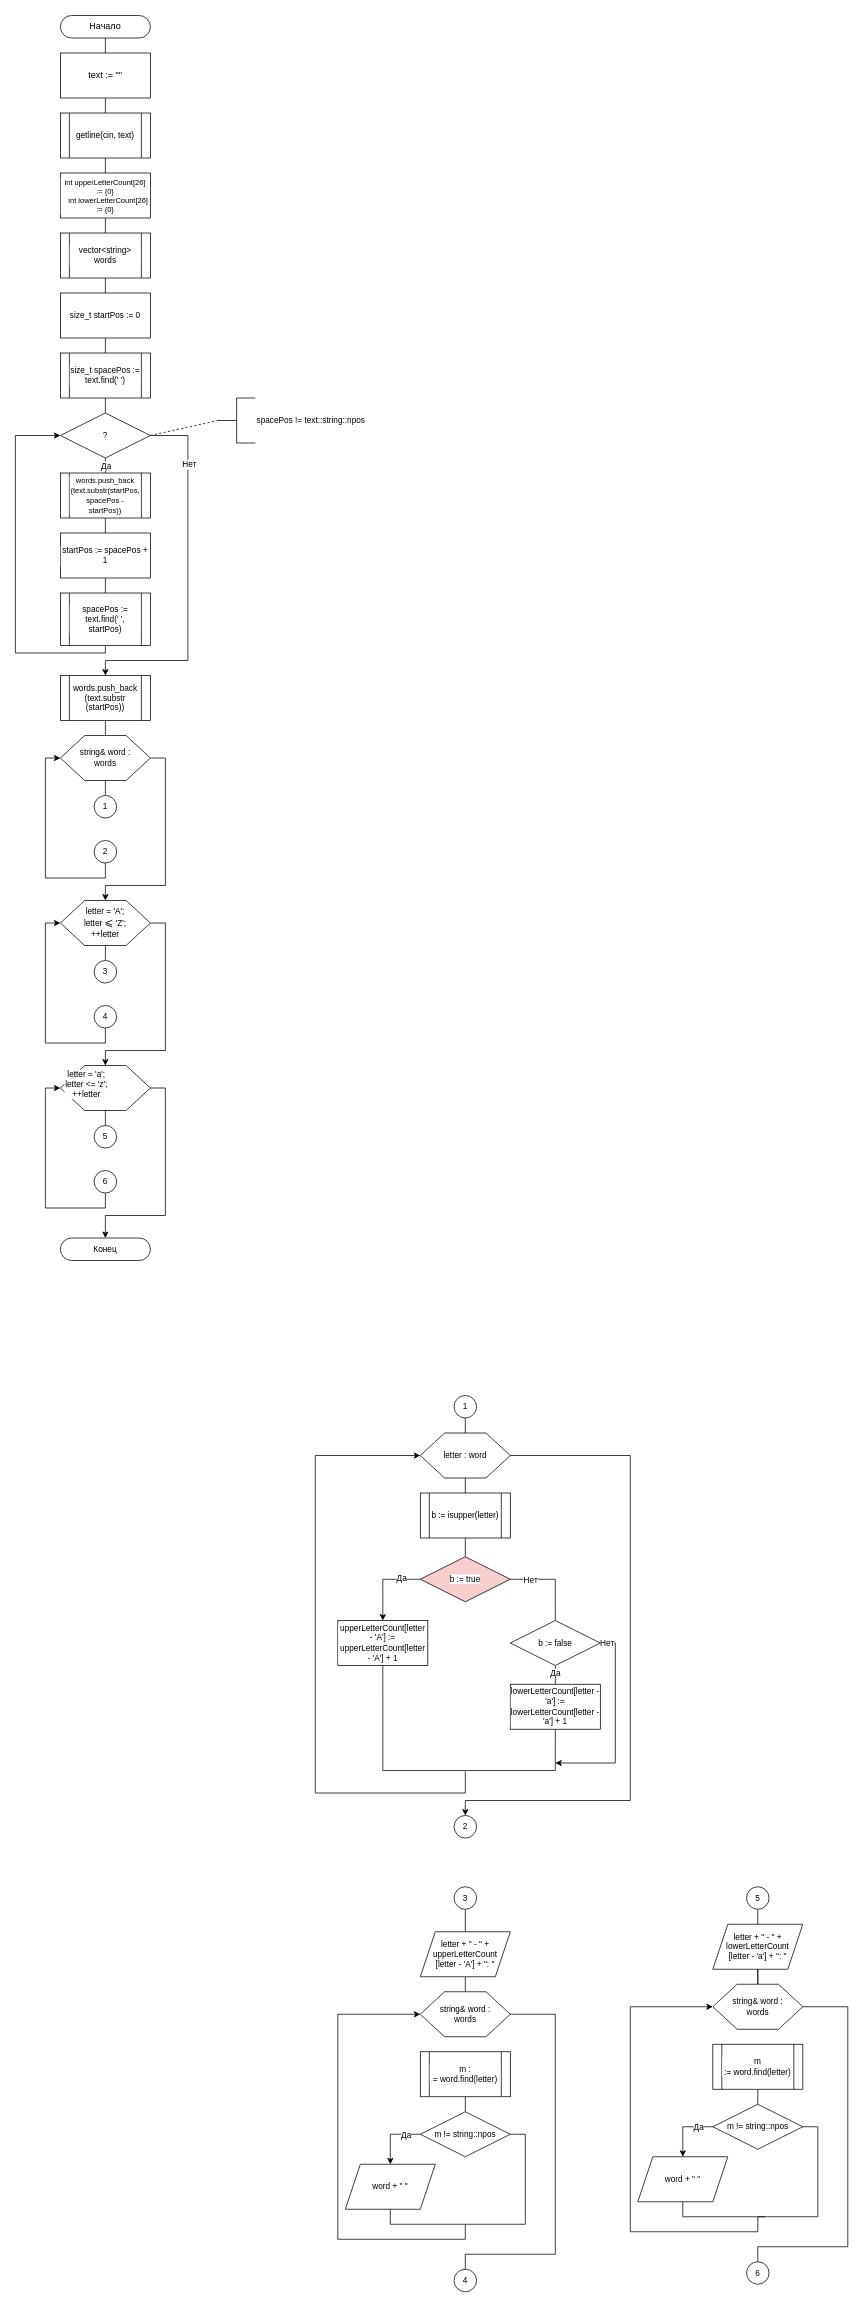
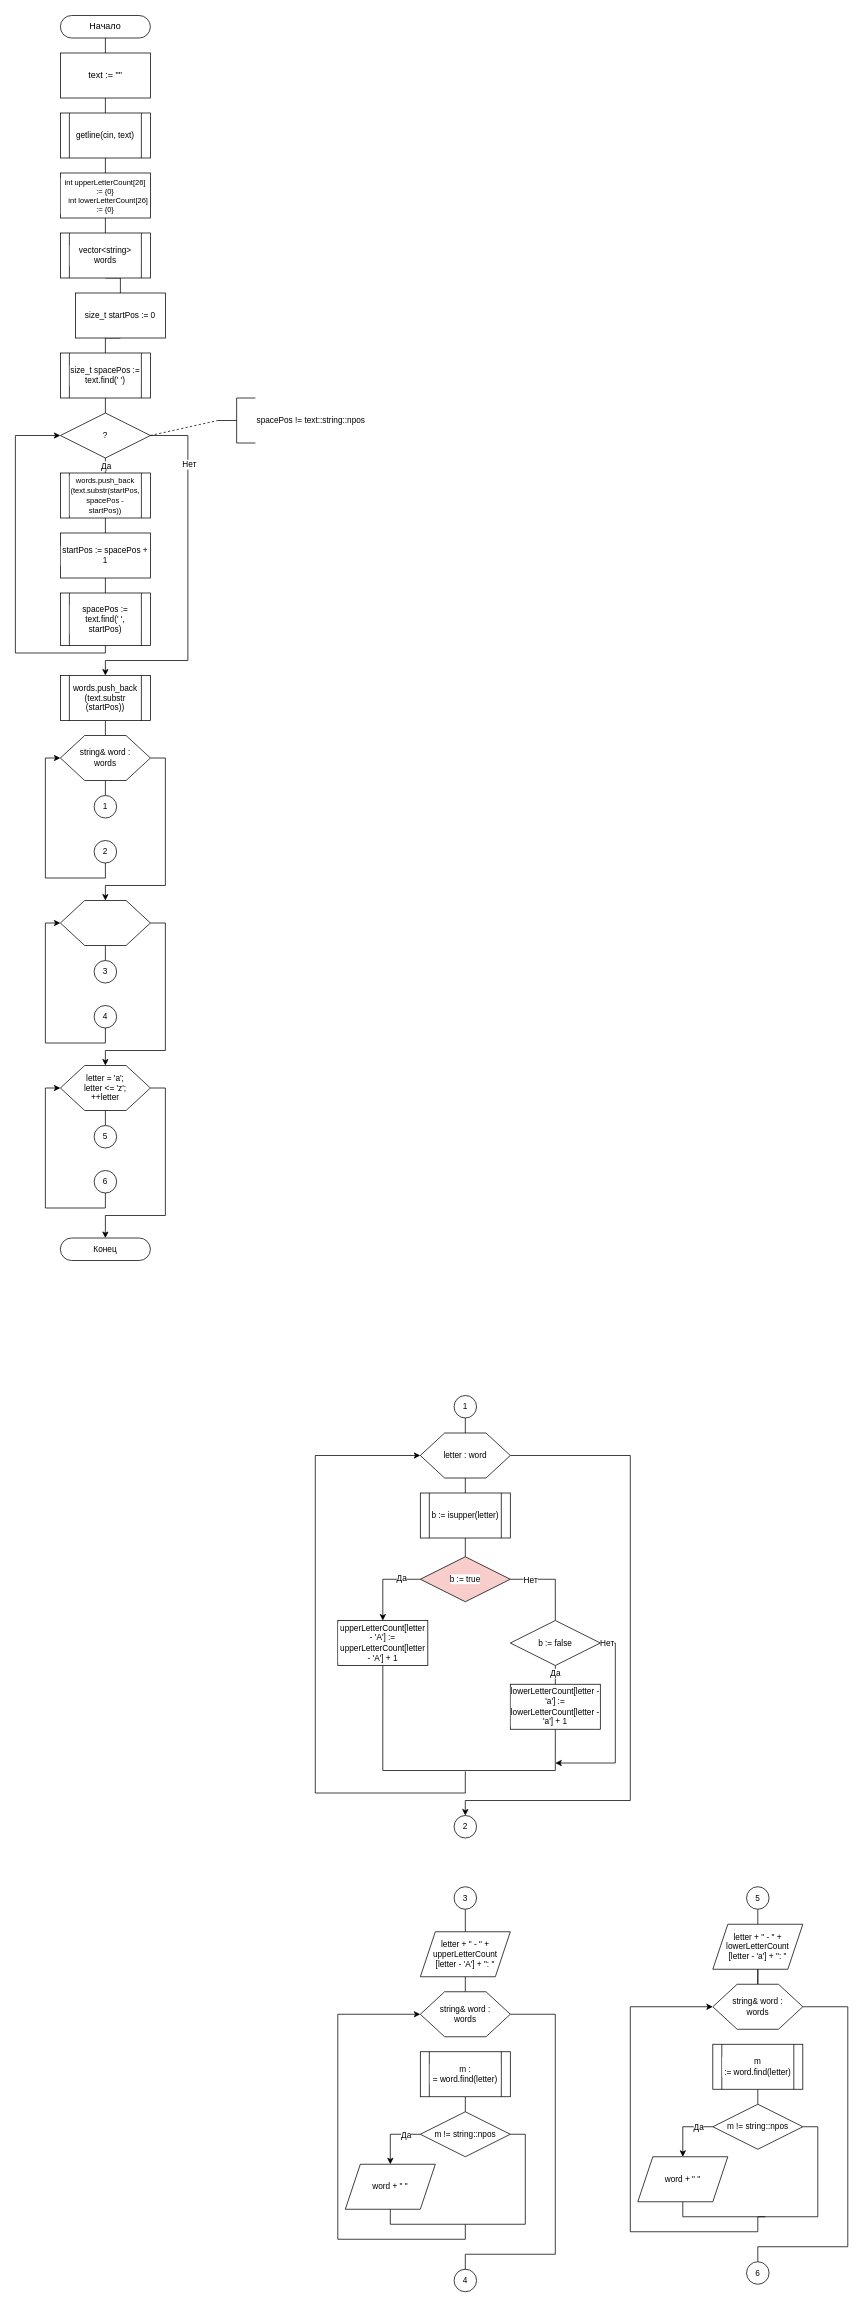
(105, 315) -> (120, 315)
(105, 923) -> none
(87, 1084) -> (105, 1088)
